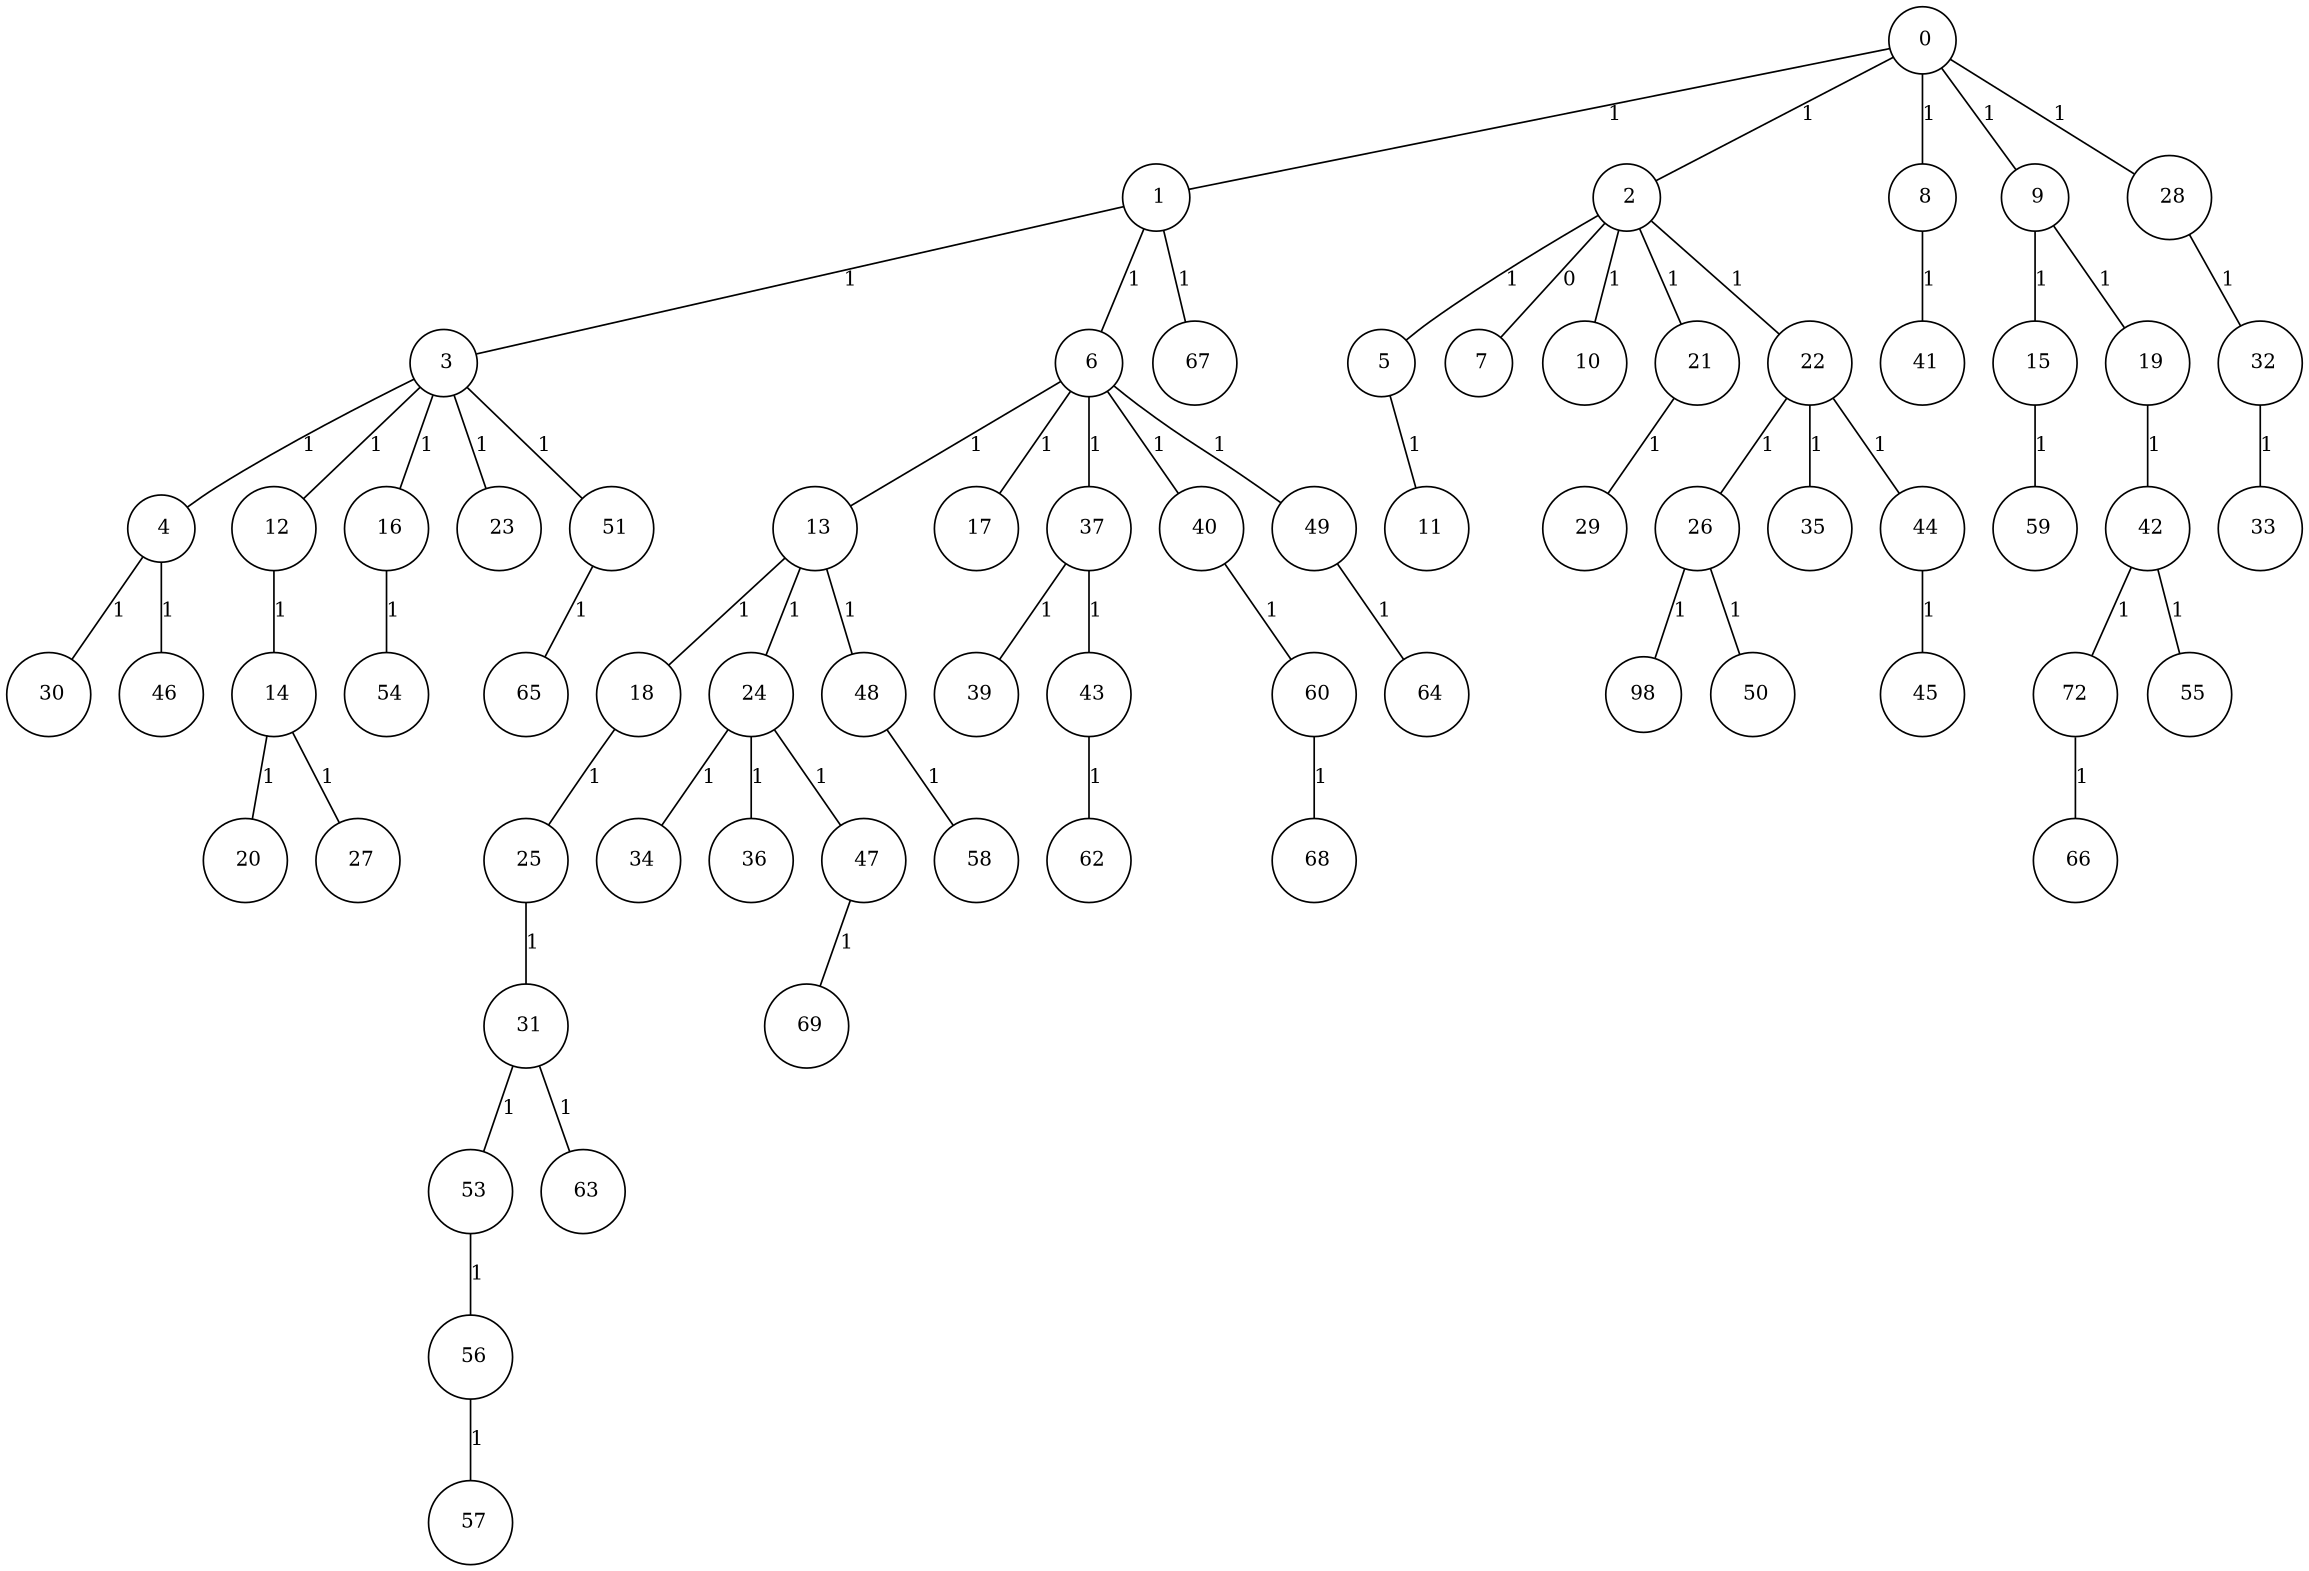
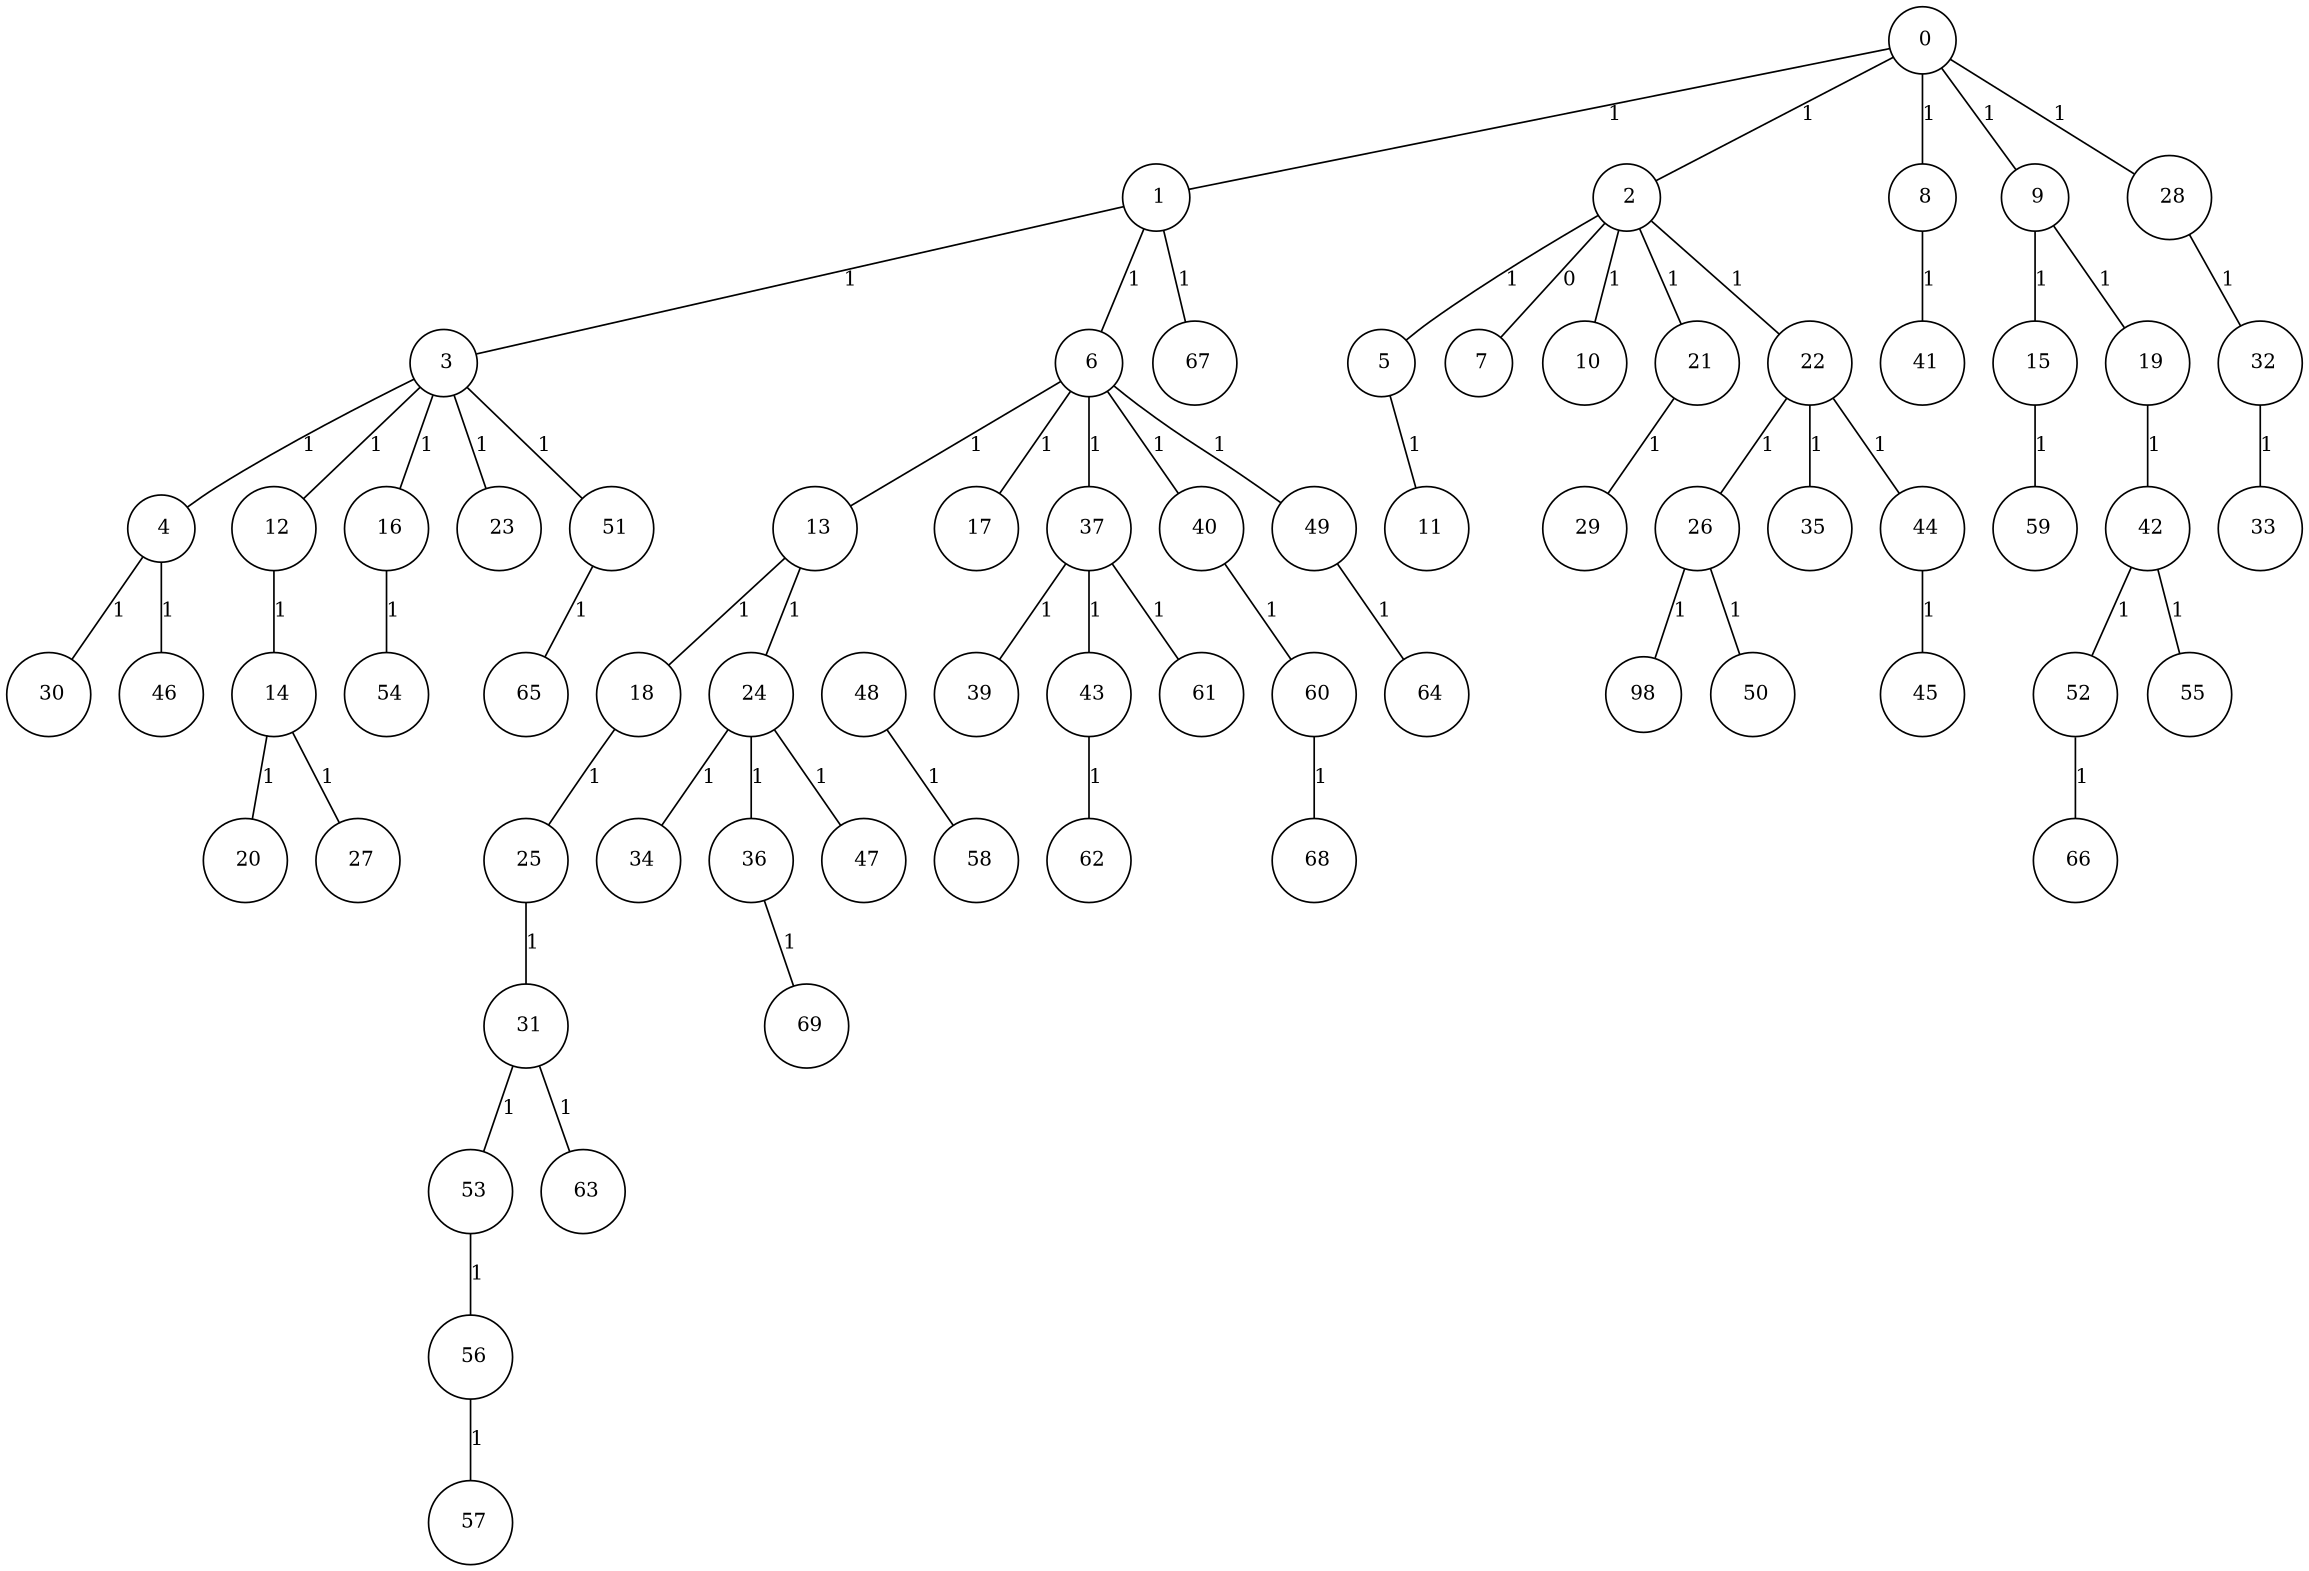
(839, 611) -> none
none -> (1202, 695)
(2075, 695) -> (2075, 695)
(835, 943) -> (779, 943)
